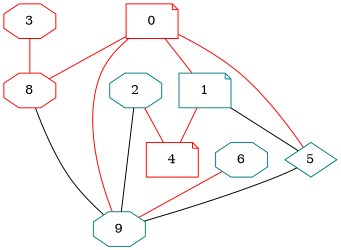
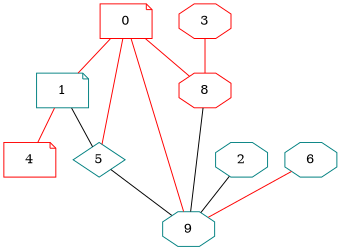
(154, 125) -> none
